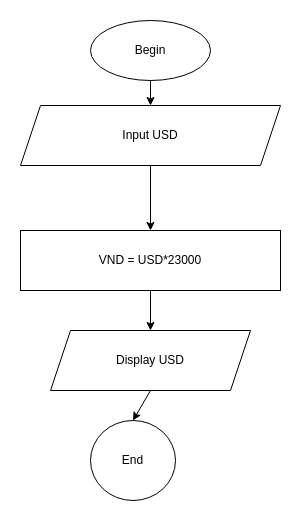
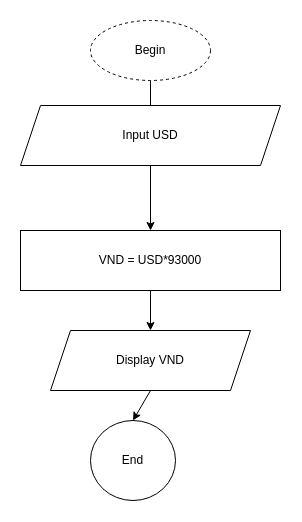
(151, 51) -> (151, 51)
(151, 97) -> (151, 100)
(151, 261) -> (151, 261)
(151, 361) -> (151, 361)
